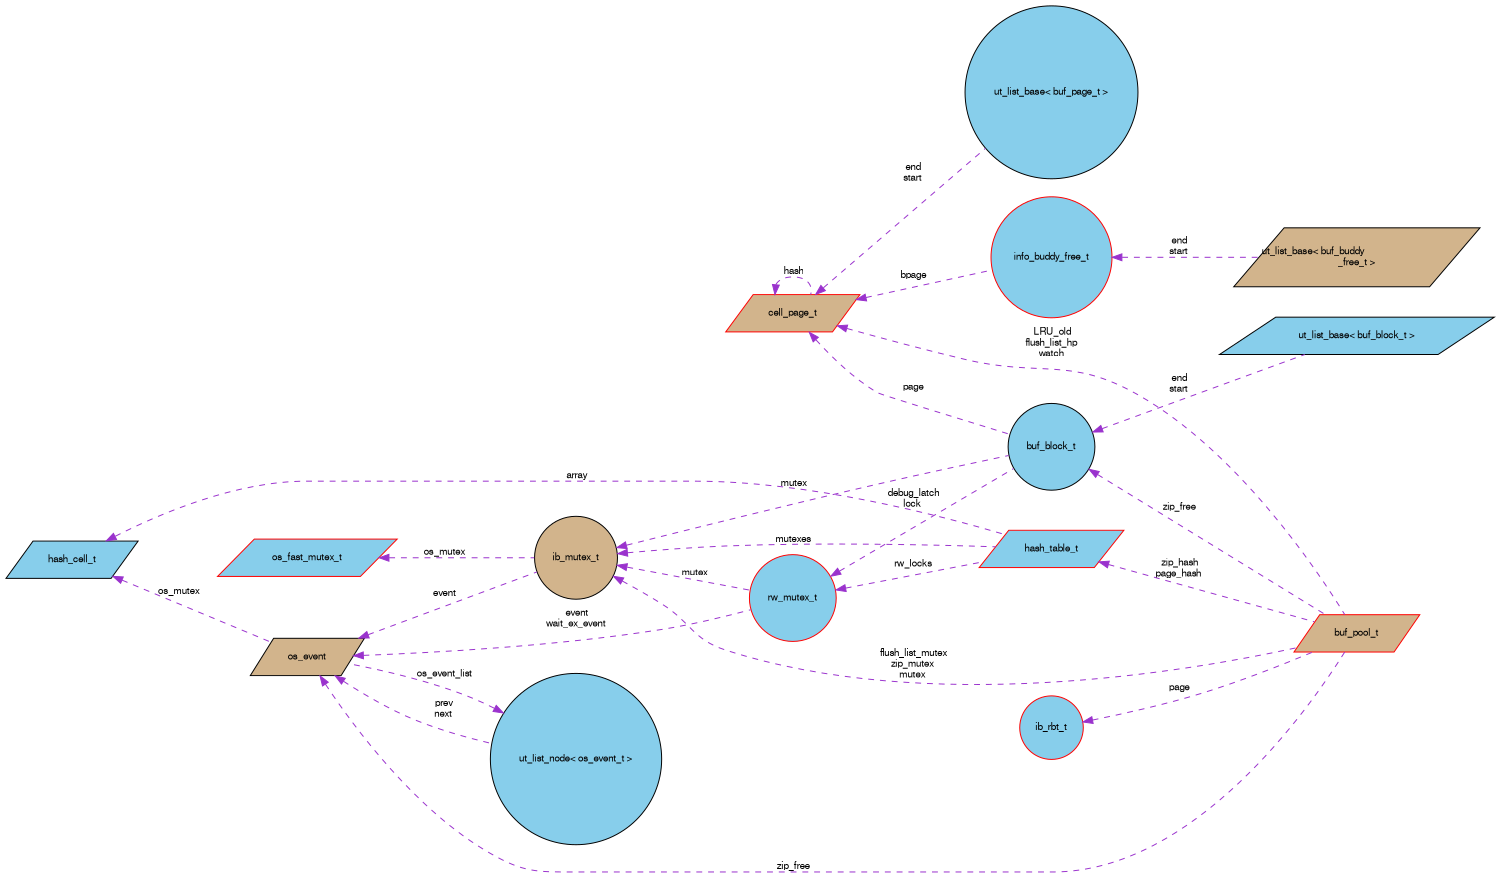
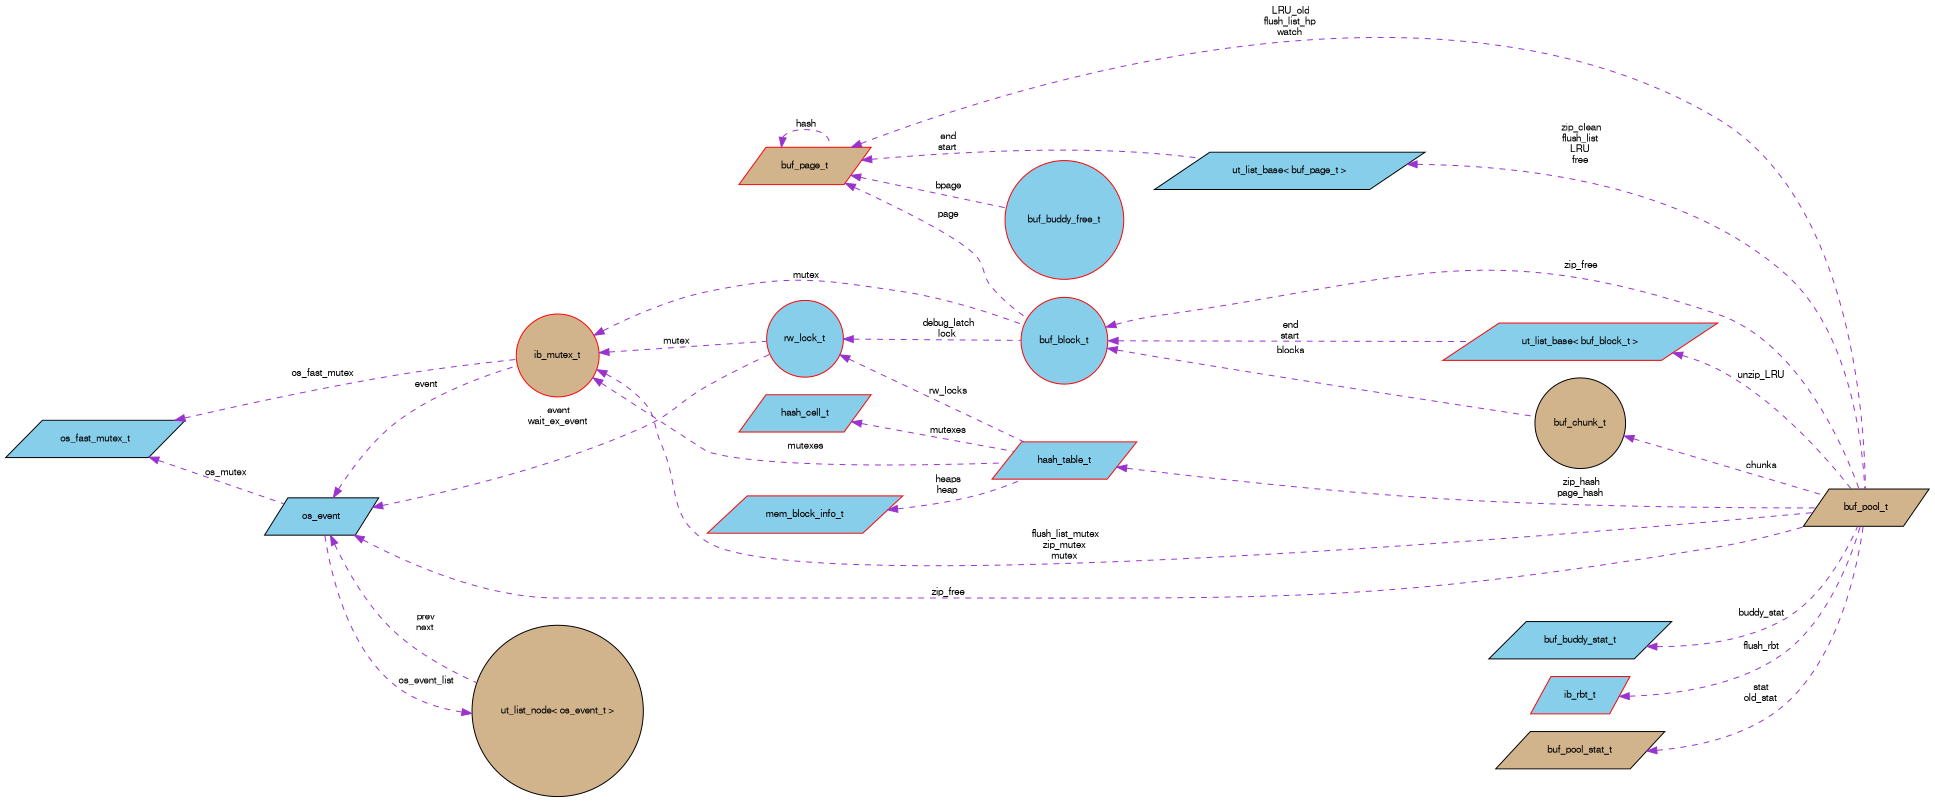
(1051, 92) -> (1290, 171)
none -> (1720, 230)
(1051, 257) -> (1064, 220)
(1357, 257) -> none
(793, 313) -> (805, 166)
(1357, 336) -> (1580, 342)
none -> (1776, 410)
none -> (1580, 423)
(1051, 447) -> (1064, 341)
(576, 476) -> (947, 431)
none -> (805, 515)
(444, 552) -> (322, 374)
(307, 558) -> (95, 439)
(576, 558) -> (558, 355)
(72, 560) -> (805, 413)
(793, 598) -> (805, 339)
(196, 611) -> (221, 482)
(1357, 633) -> (1866, 508)
none -> (1580, 640)
(307, 657) -> (322, 517)
(1179, 688) -> (1760, 647)
(1051, 728) -> (1580, 695)
none -> (1580, 750)
(576, 759) -> (558, 711)
